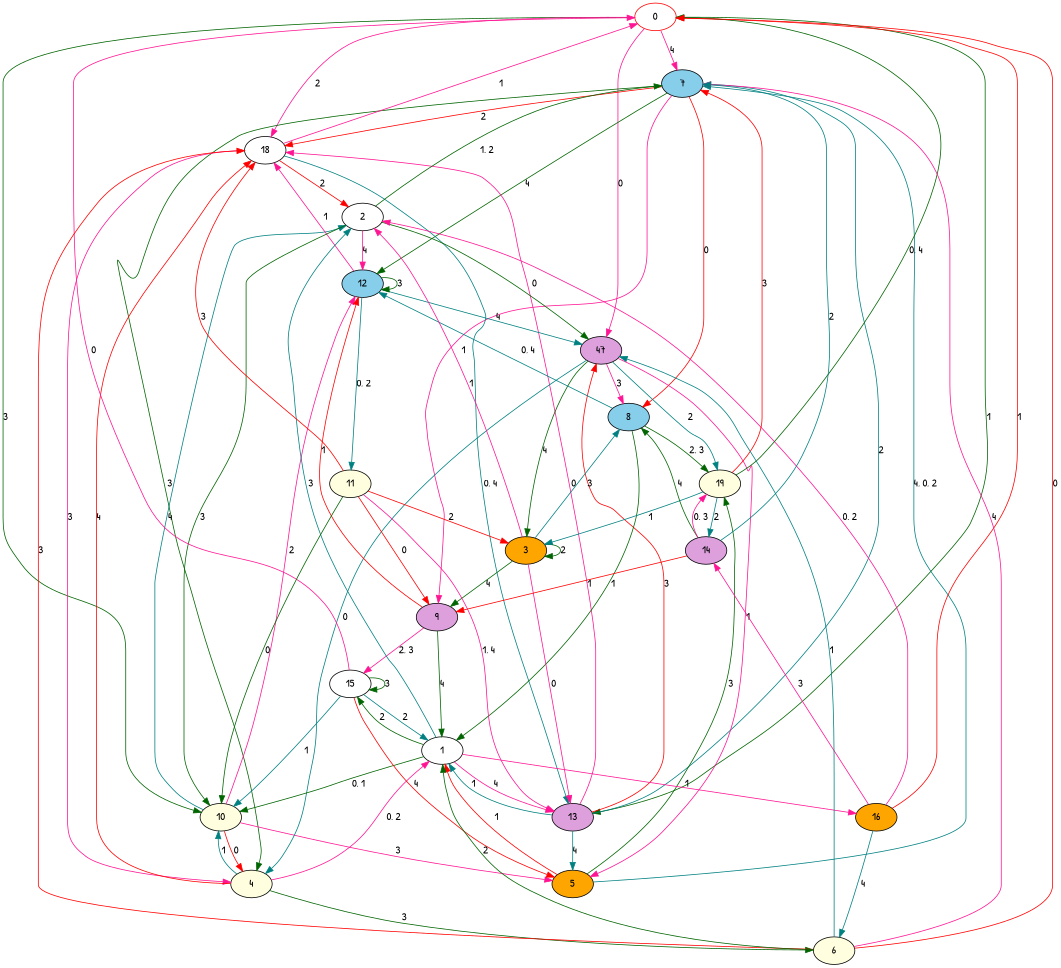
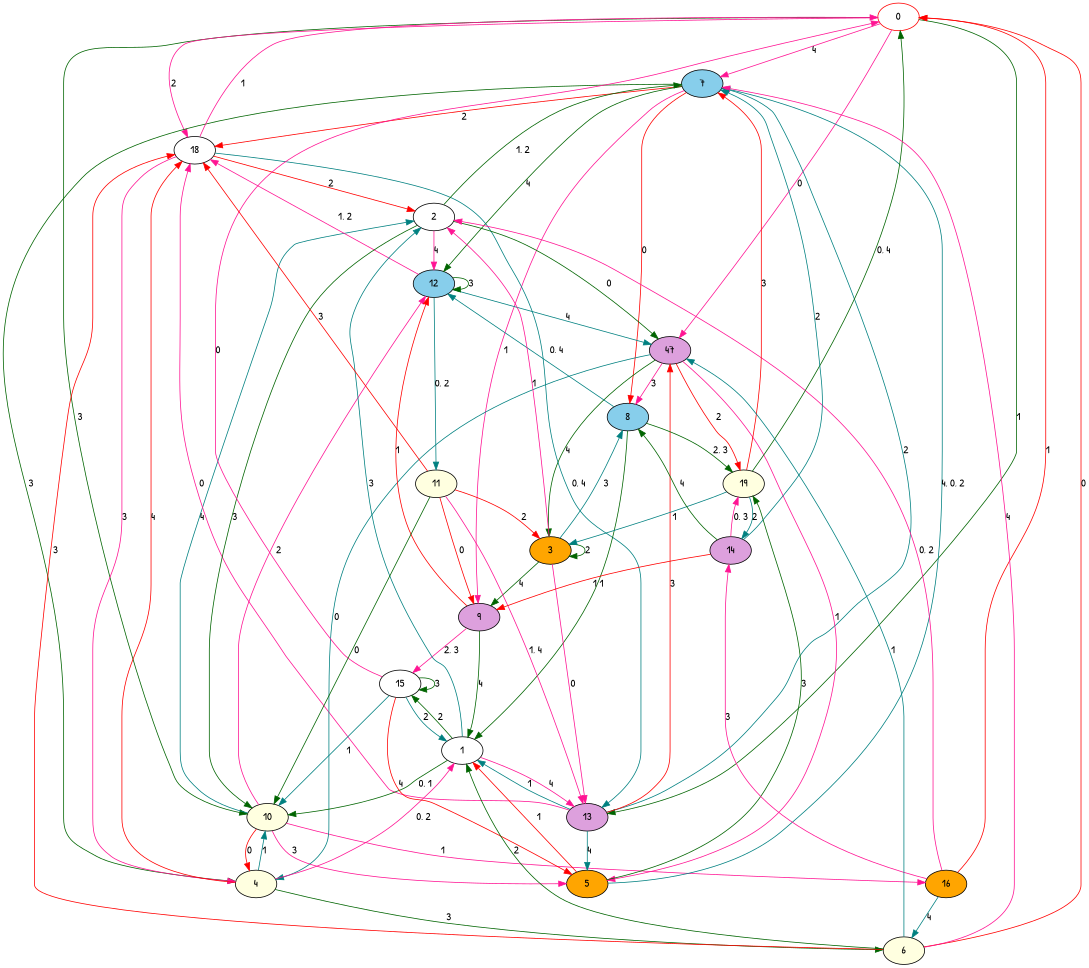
(326, 217) -> (345, 217)
(666, 412) -> (705, 415)
(655, 783) -> (600, 869)
